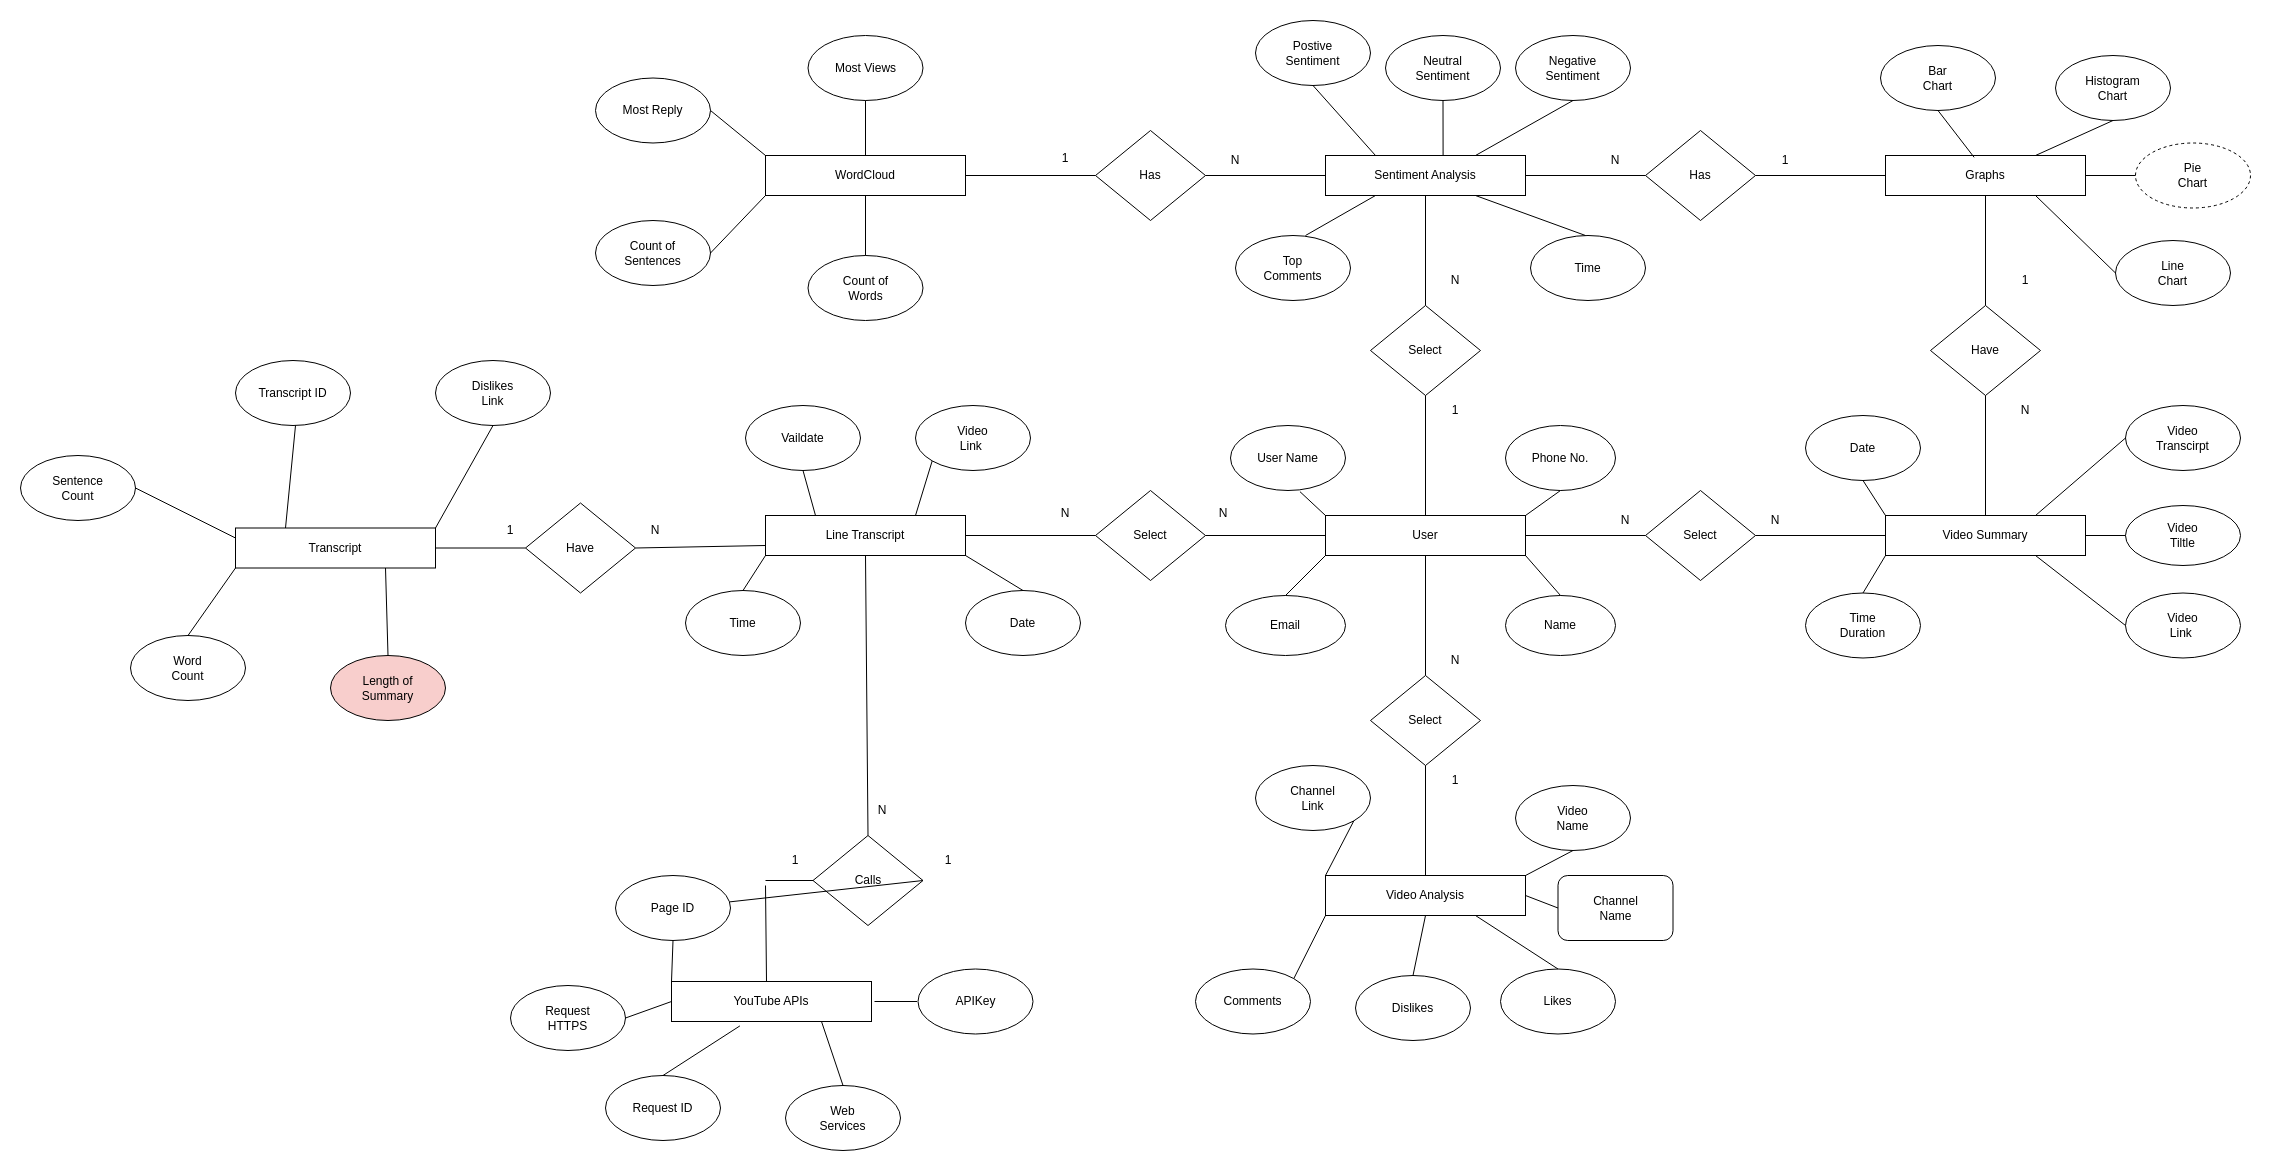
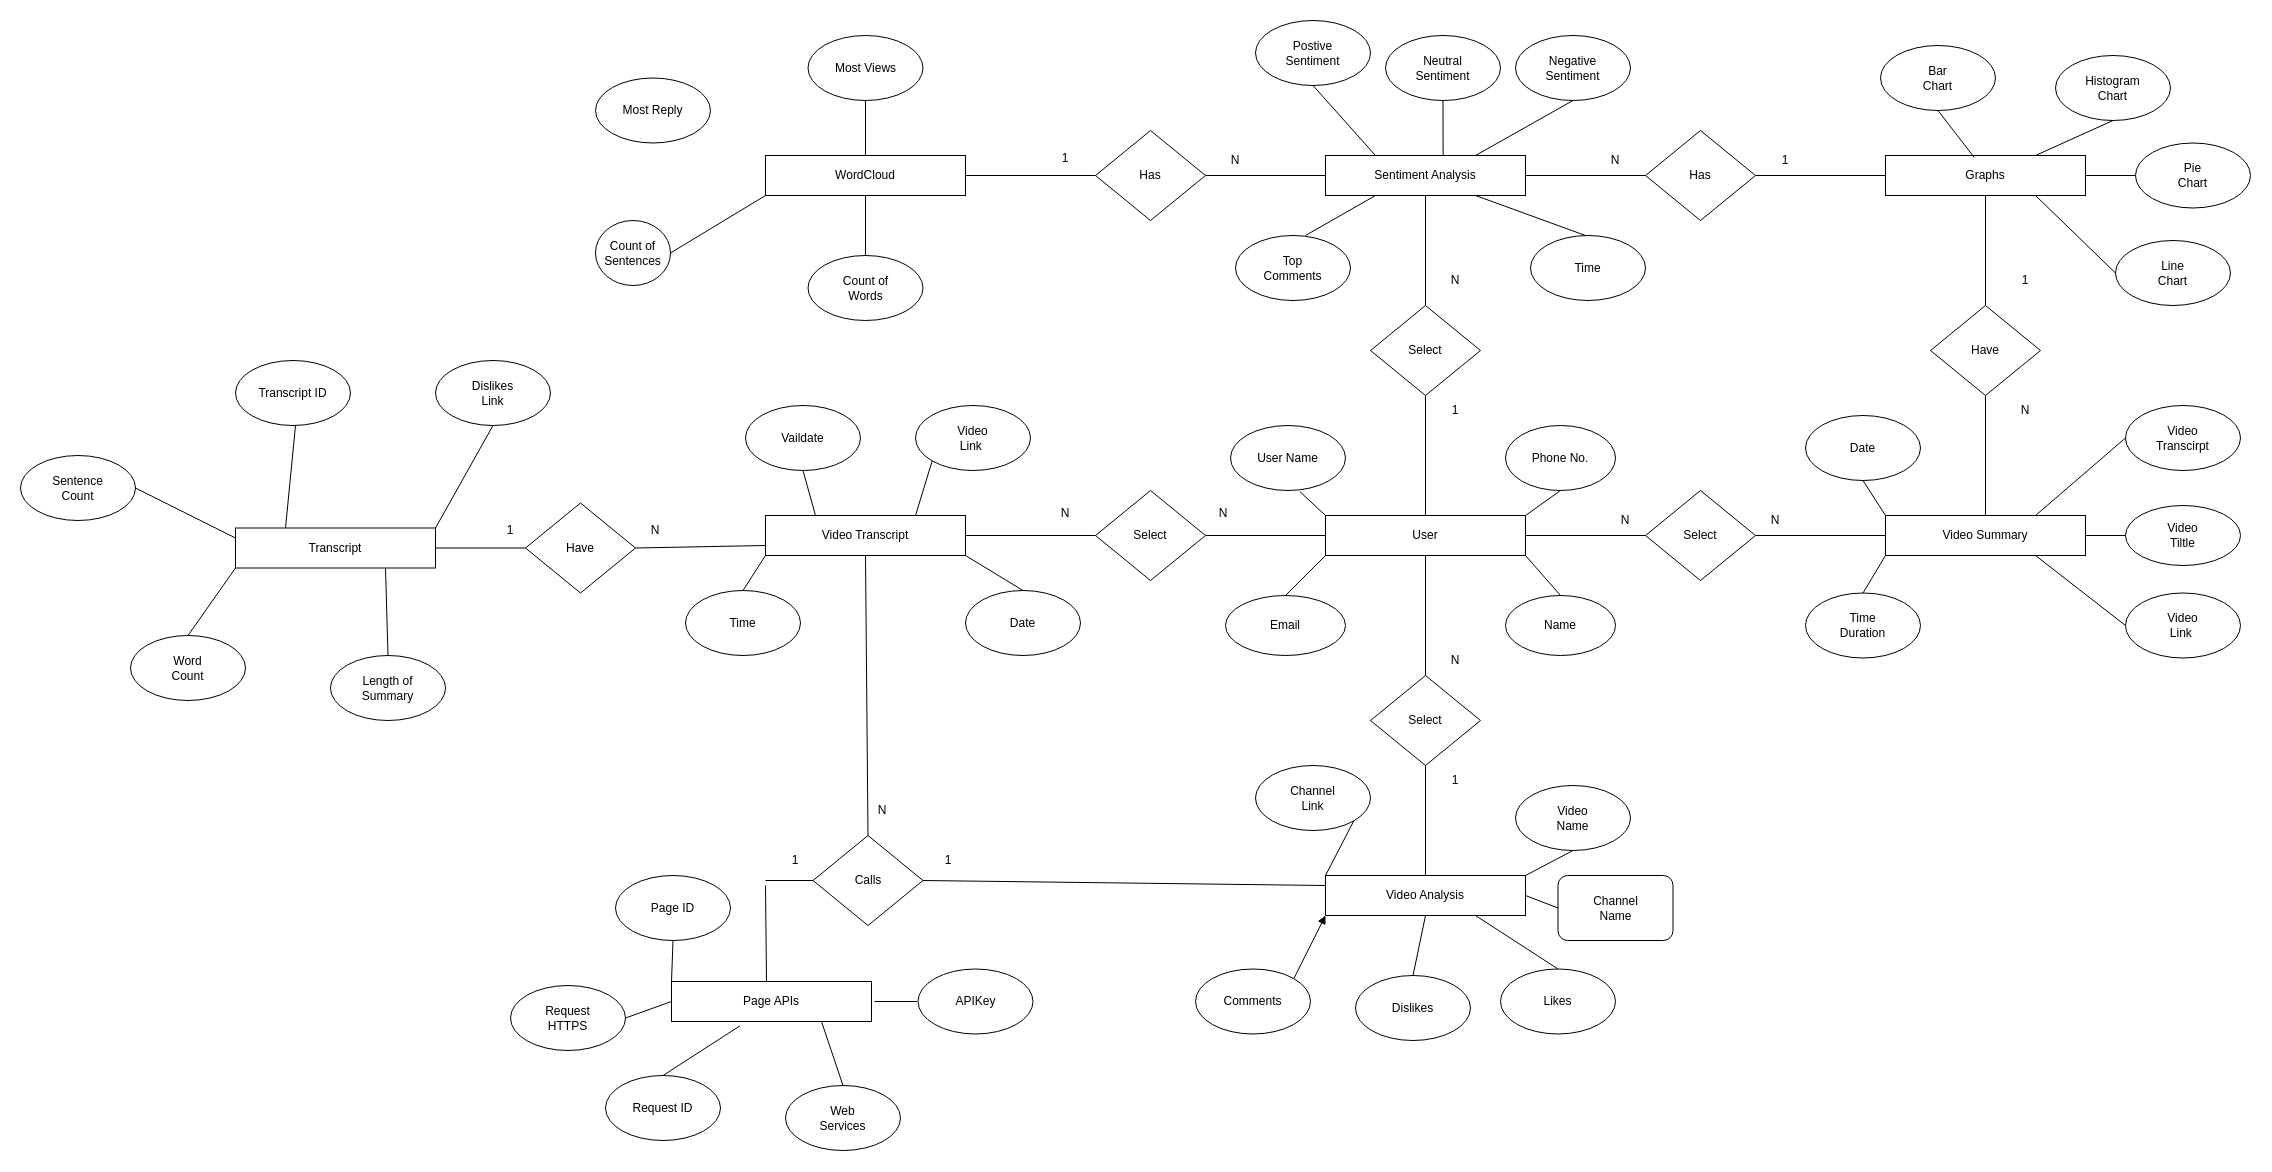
(738, 133) -> none
(2193, 176) -> (2193, 176)
(653, 253) -> (633, 253)
(866, 536) -> (866, 536)
(388, 688) -> (388, 688)
(826, 891) -> (1124, 883)
(1323, 921) -> (1321, 925)
(772, 1002) -> (772, 1002)
